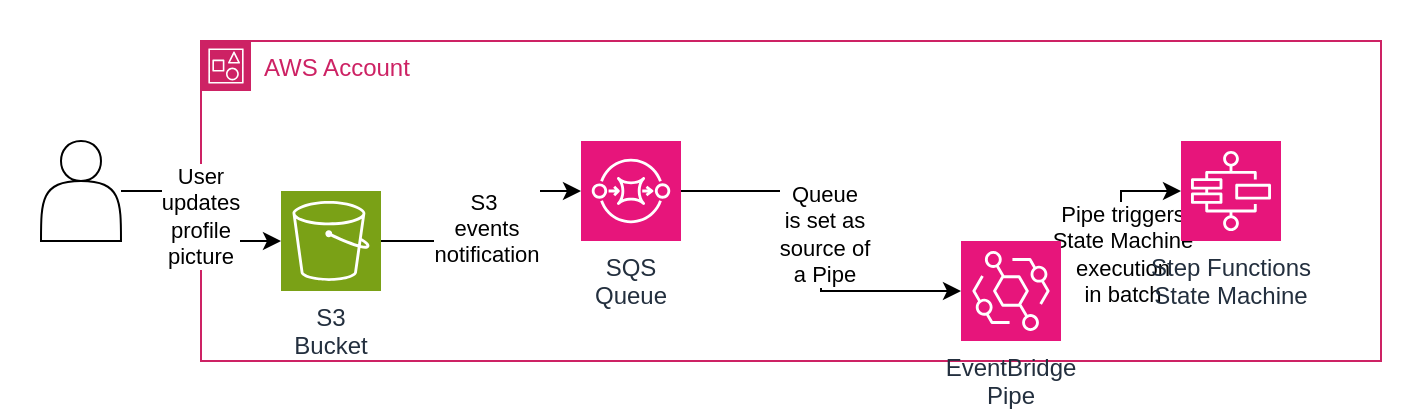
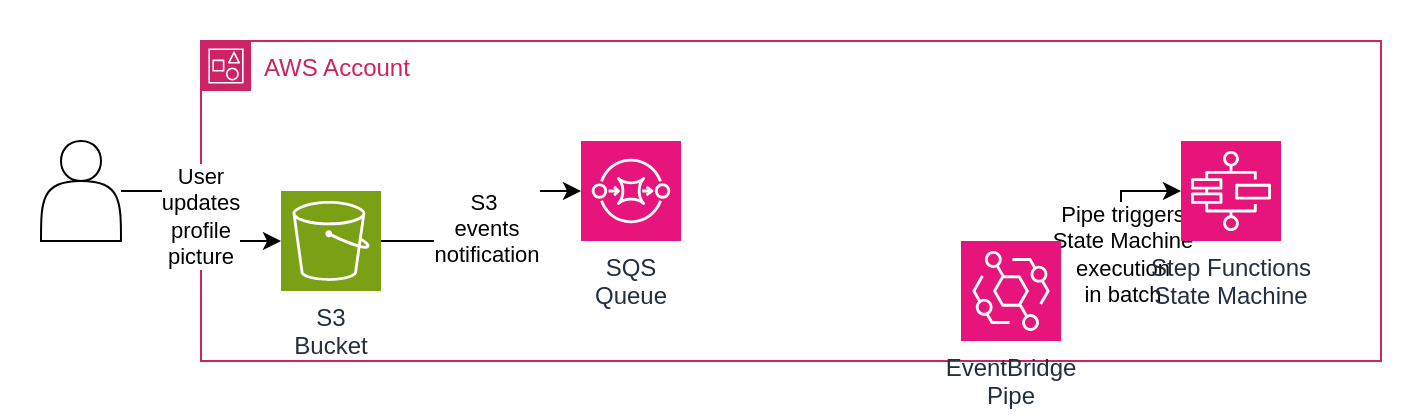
(882, 291) -> none
